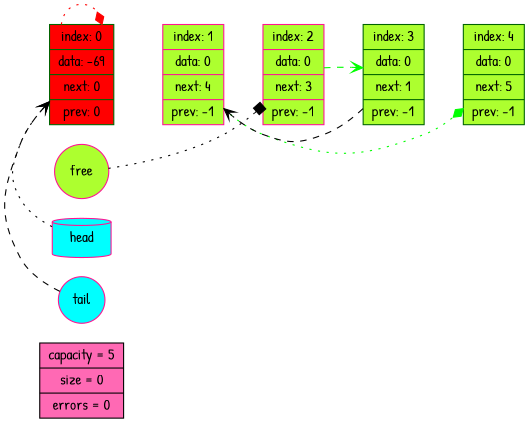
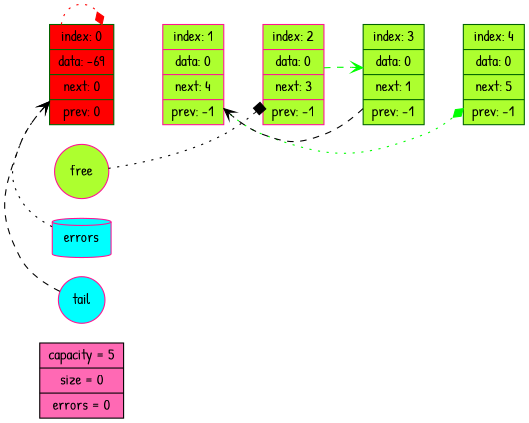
(82, 238) -> (82, 238)
